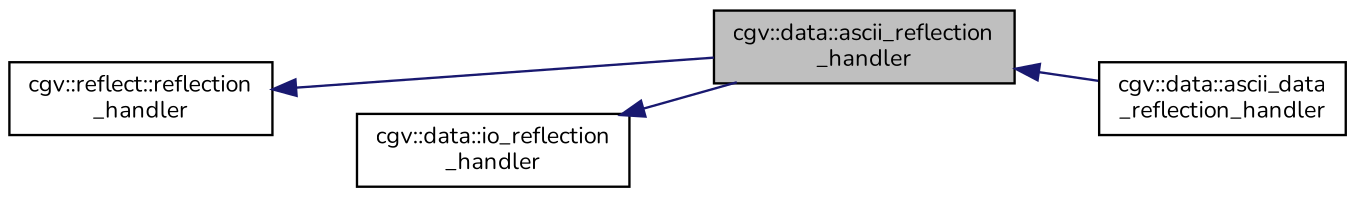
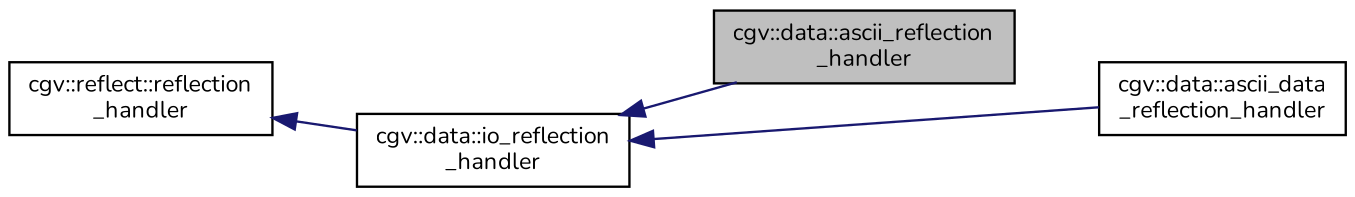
(505, 73) -> (326, 126)
(1069, 76) -> (876, 123)
